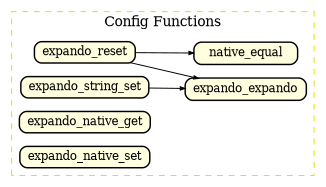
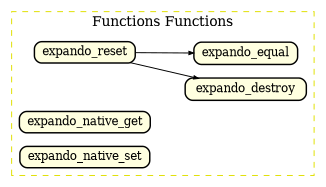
(163, 23) -> (163, 23)
(246, 53) -> (246, 53)
(85, 87) -> none
(246, 89) -> (246, 89)
